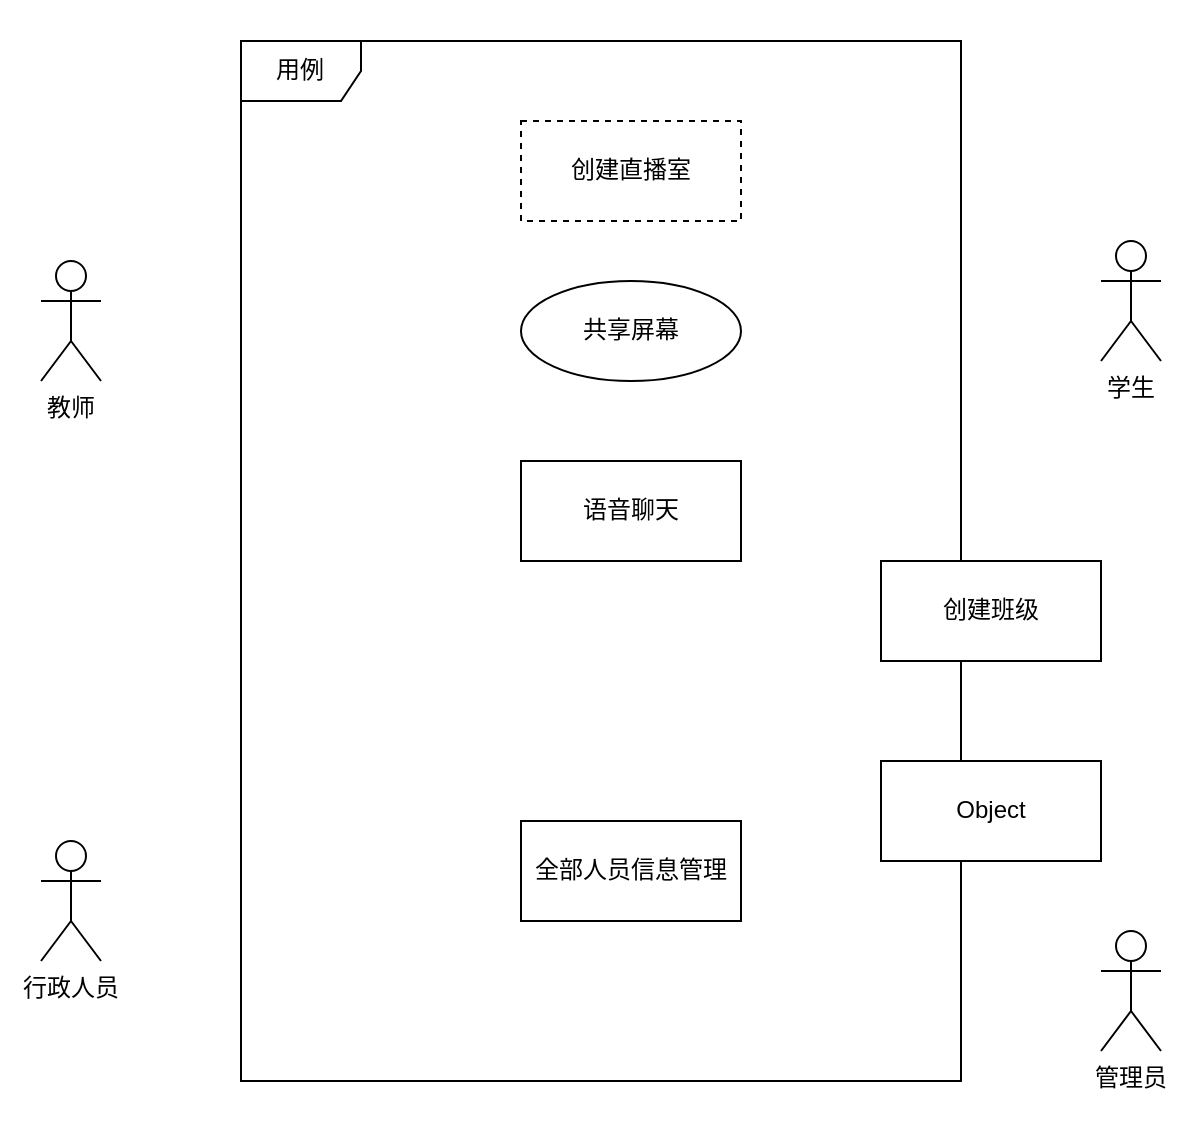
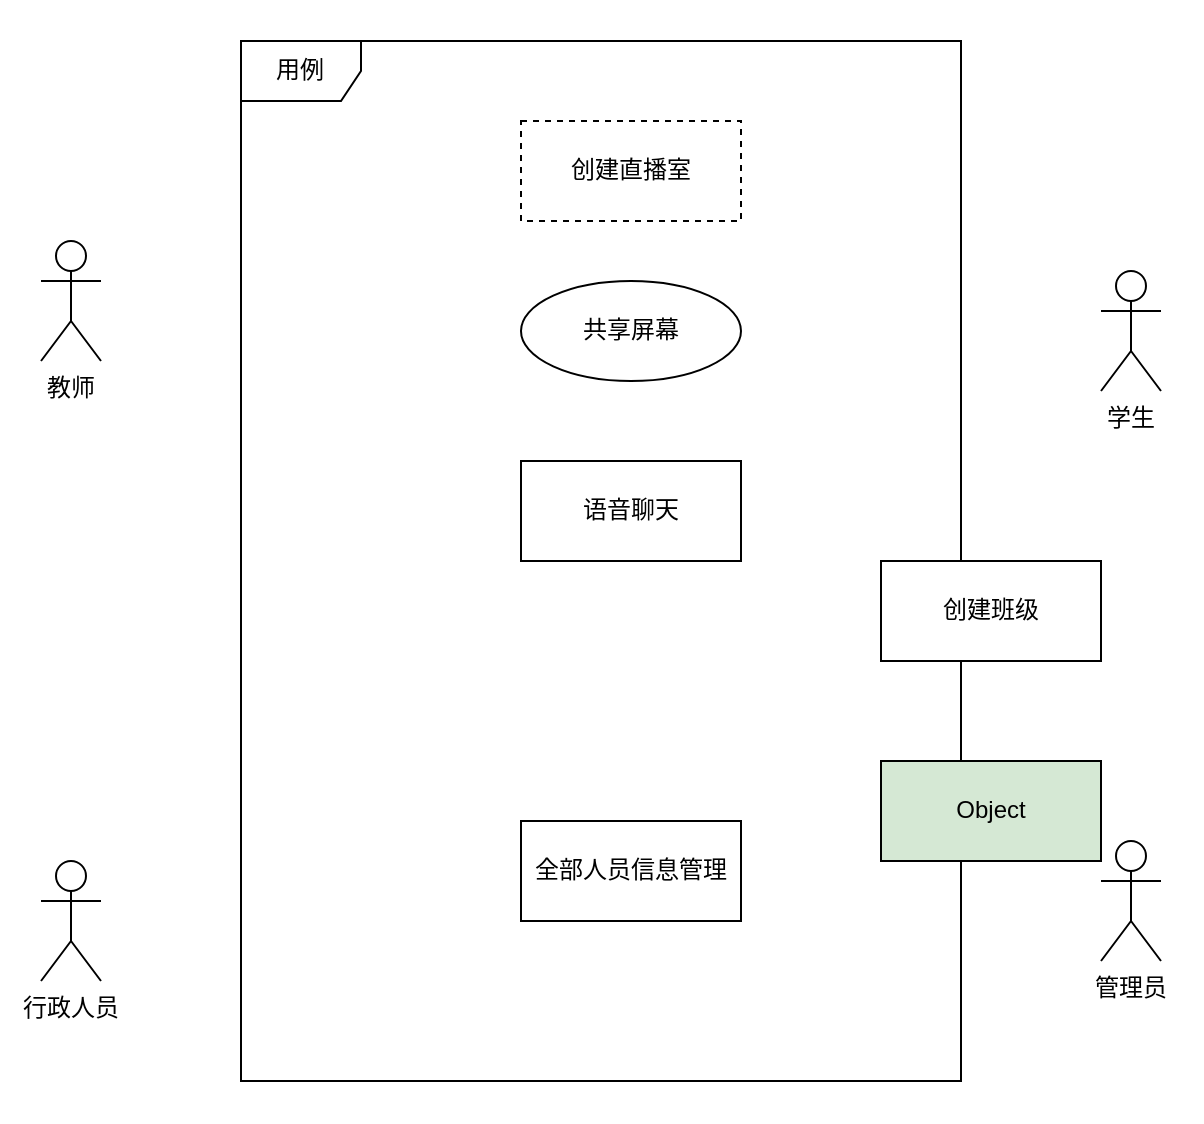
(1131, 301) -> (1131, 331)
(71, 321) -> (71, 301)
(991, 811) -> (991, 811)
(71, 901) -> (71, 921)
(1131, 991) -> (1131, 901)
